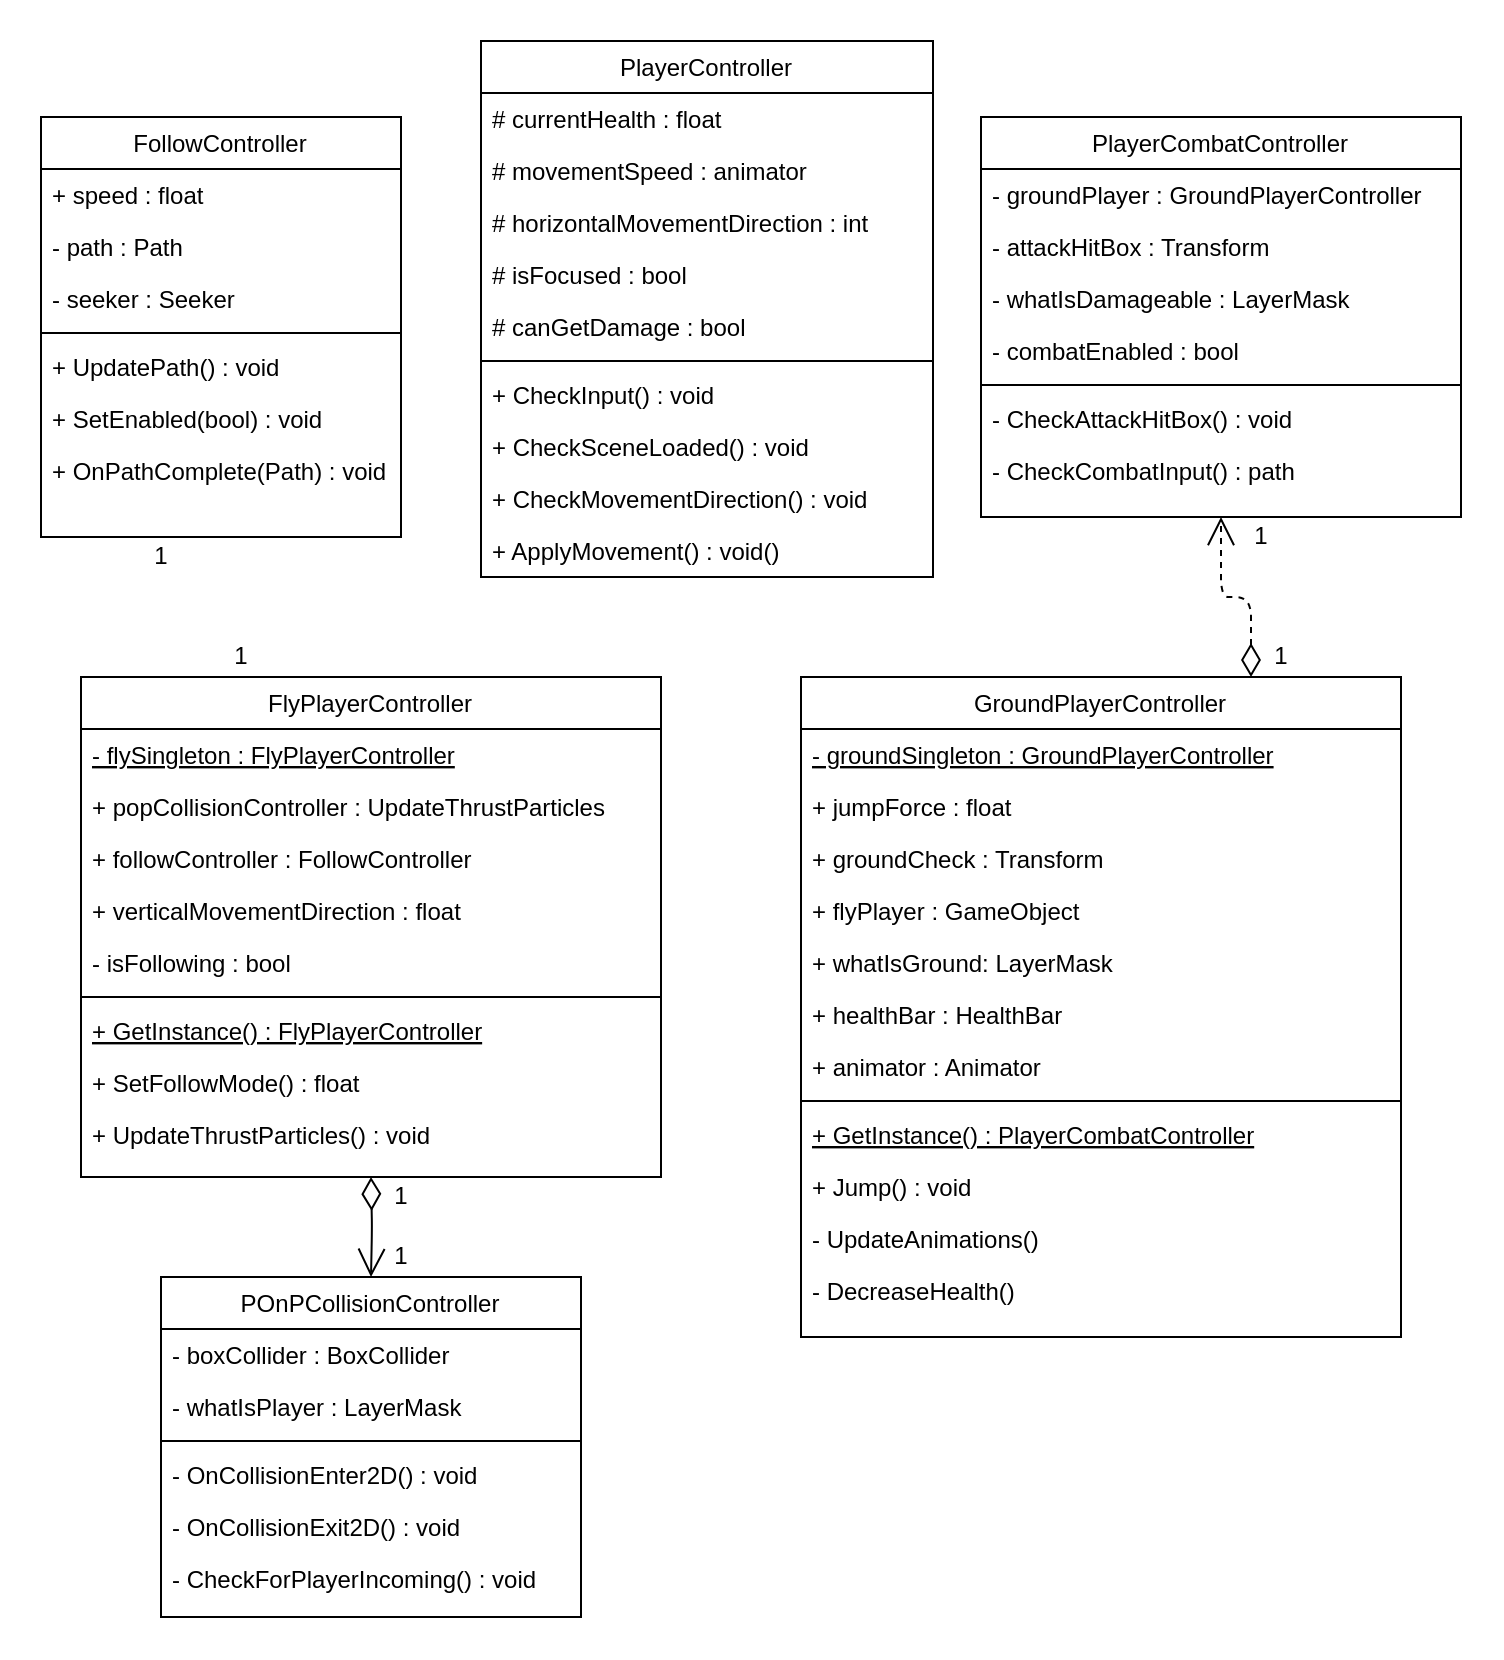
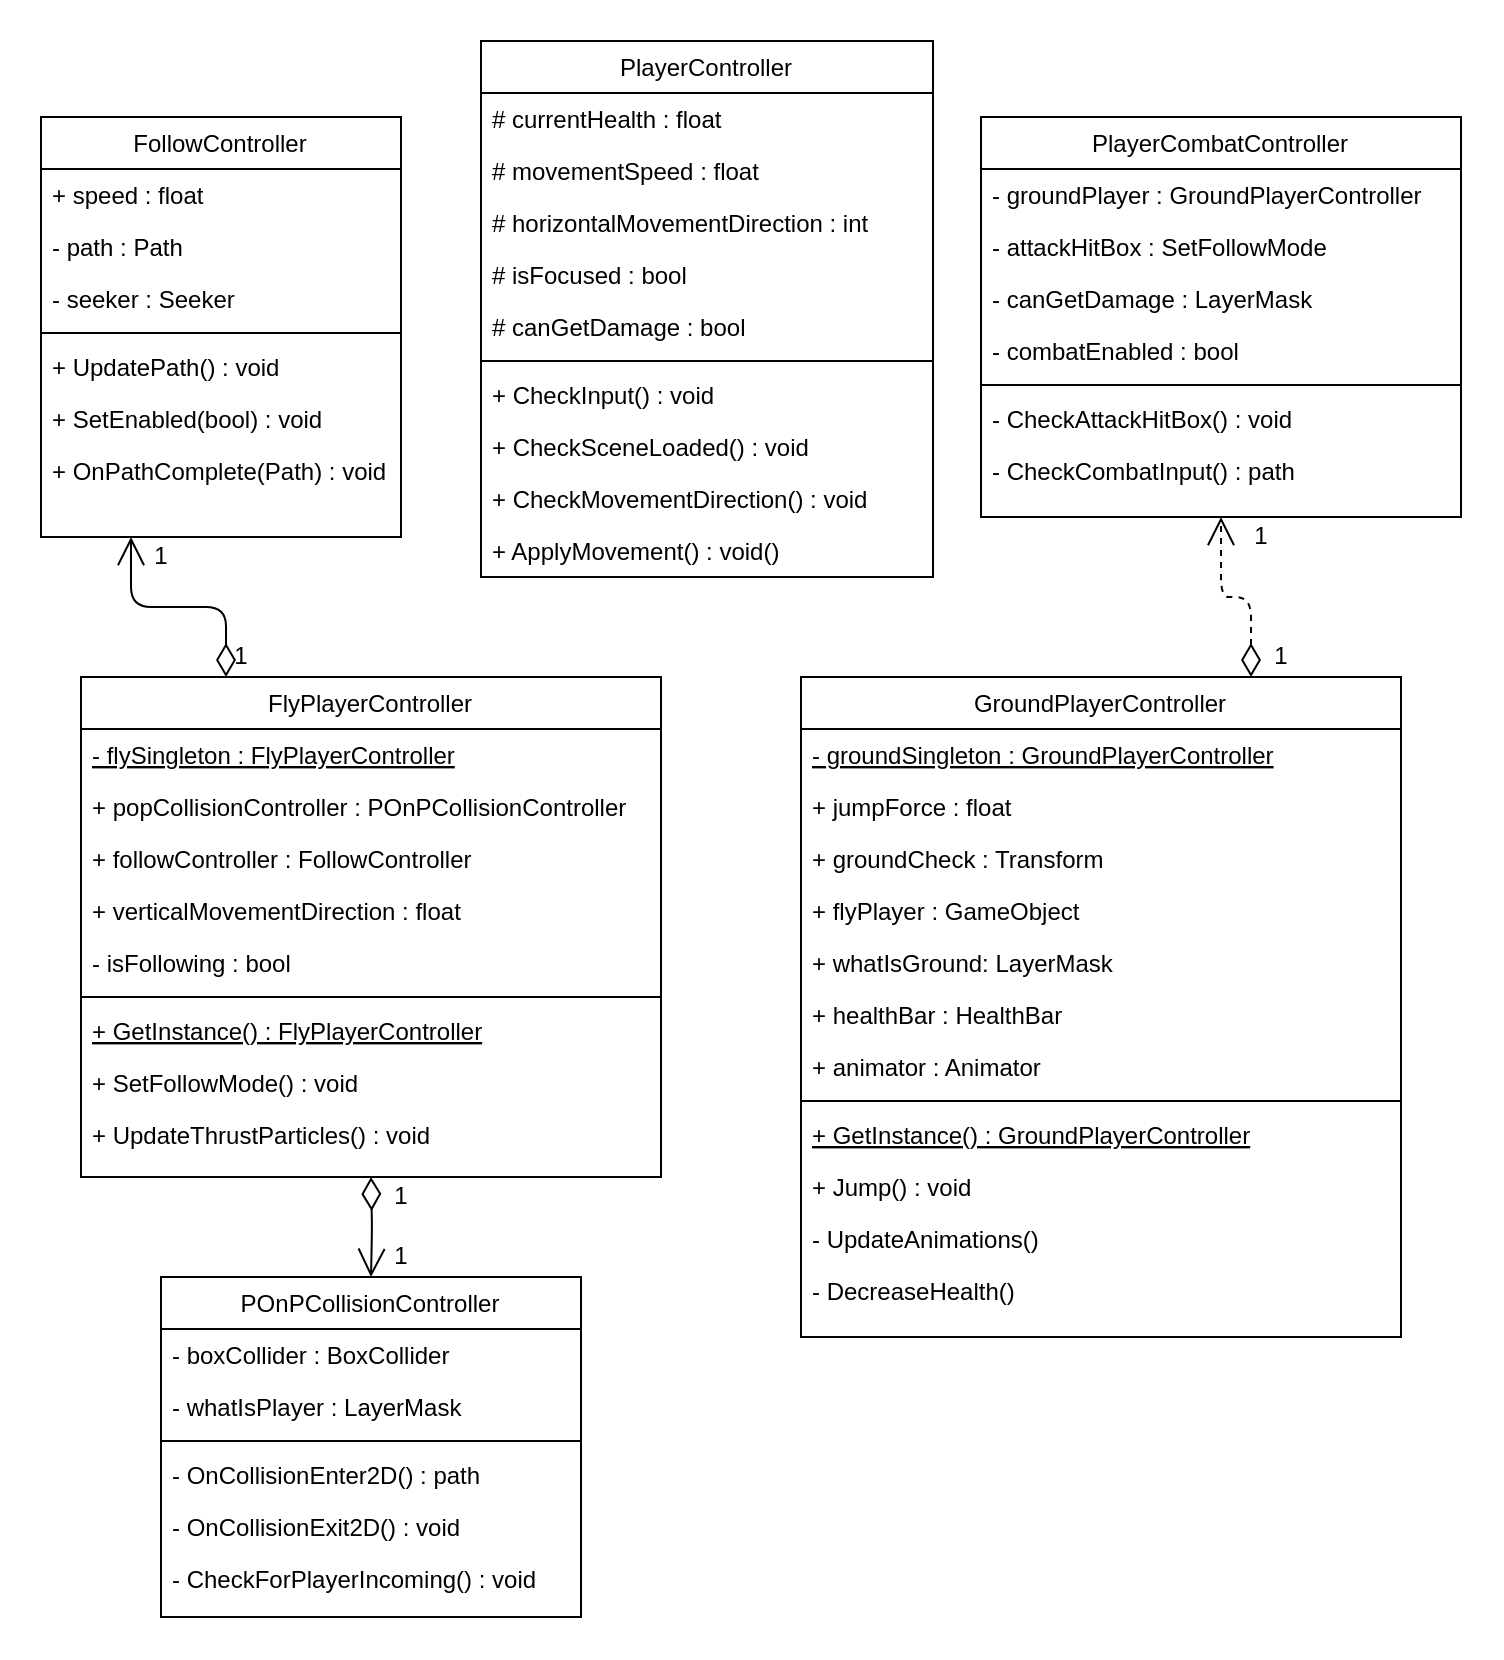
(651, 172) -> (631, 172)
(1151, 248) -> (1172, 248)
(1178, 300) -> (1154, 300)
none -> (166, 607)
(377, 808) -> (378, 808)
(238, 1084) -> (231, 1084)
(1059, 1136) -> (1059, 1136)
(339, 1476) -> (342, 1476)
